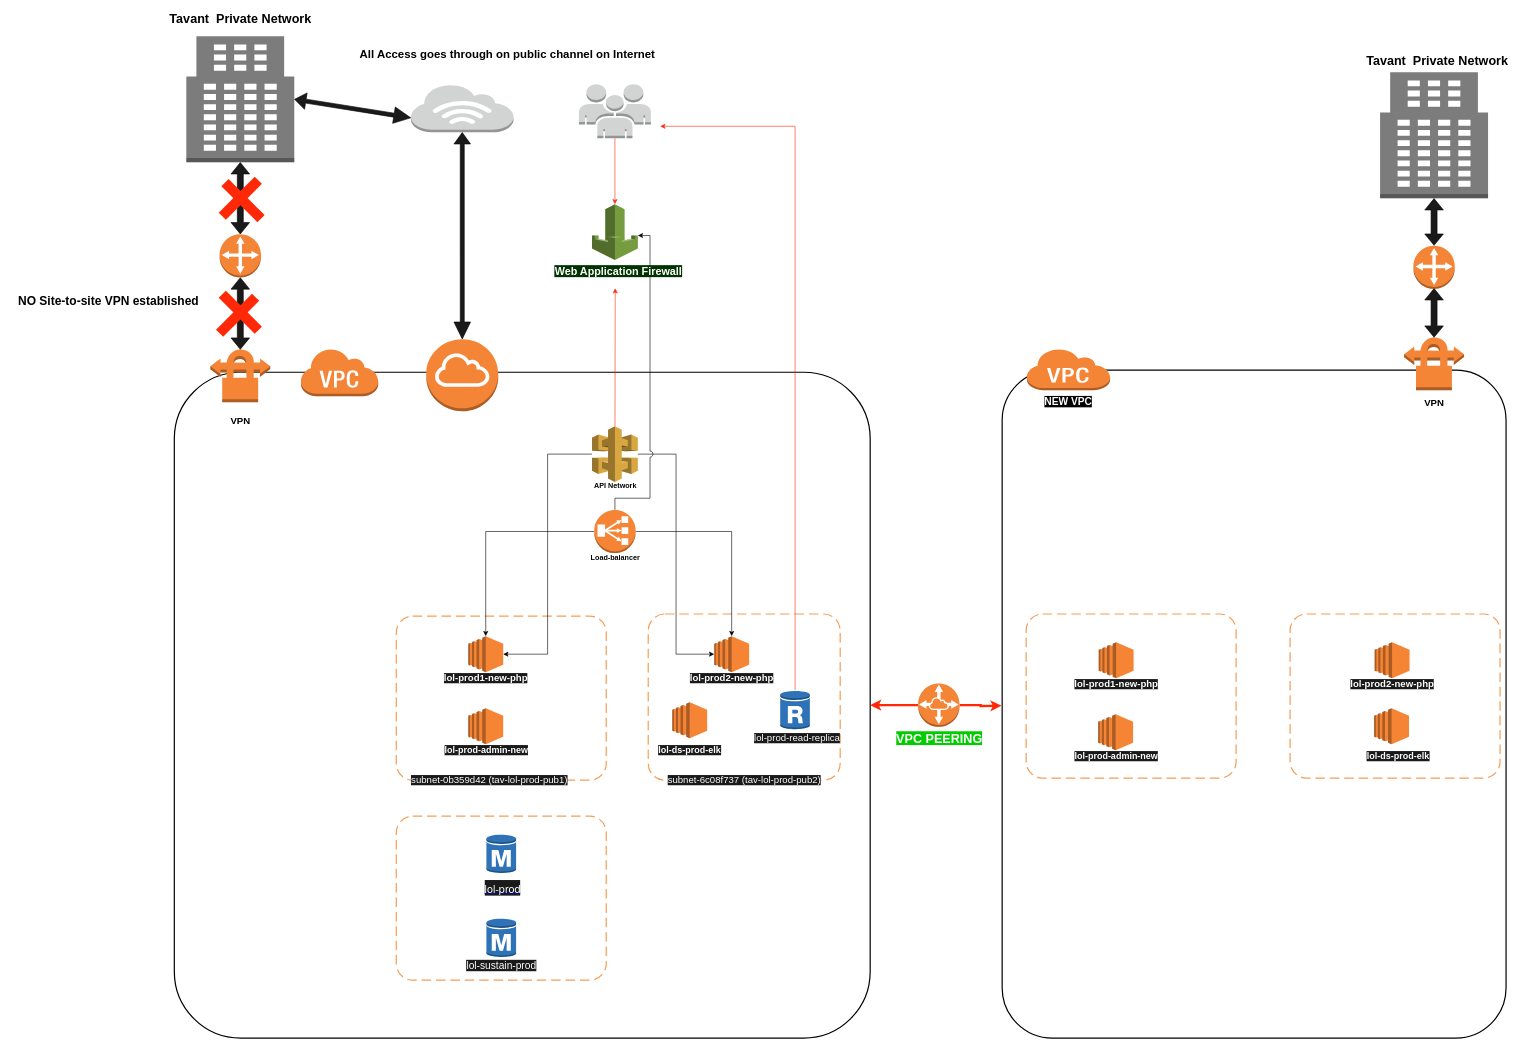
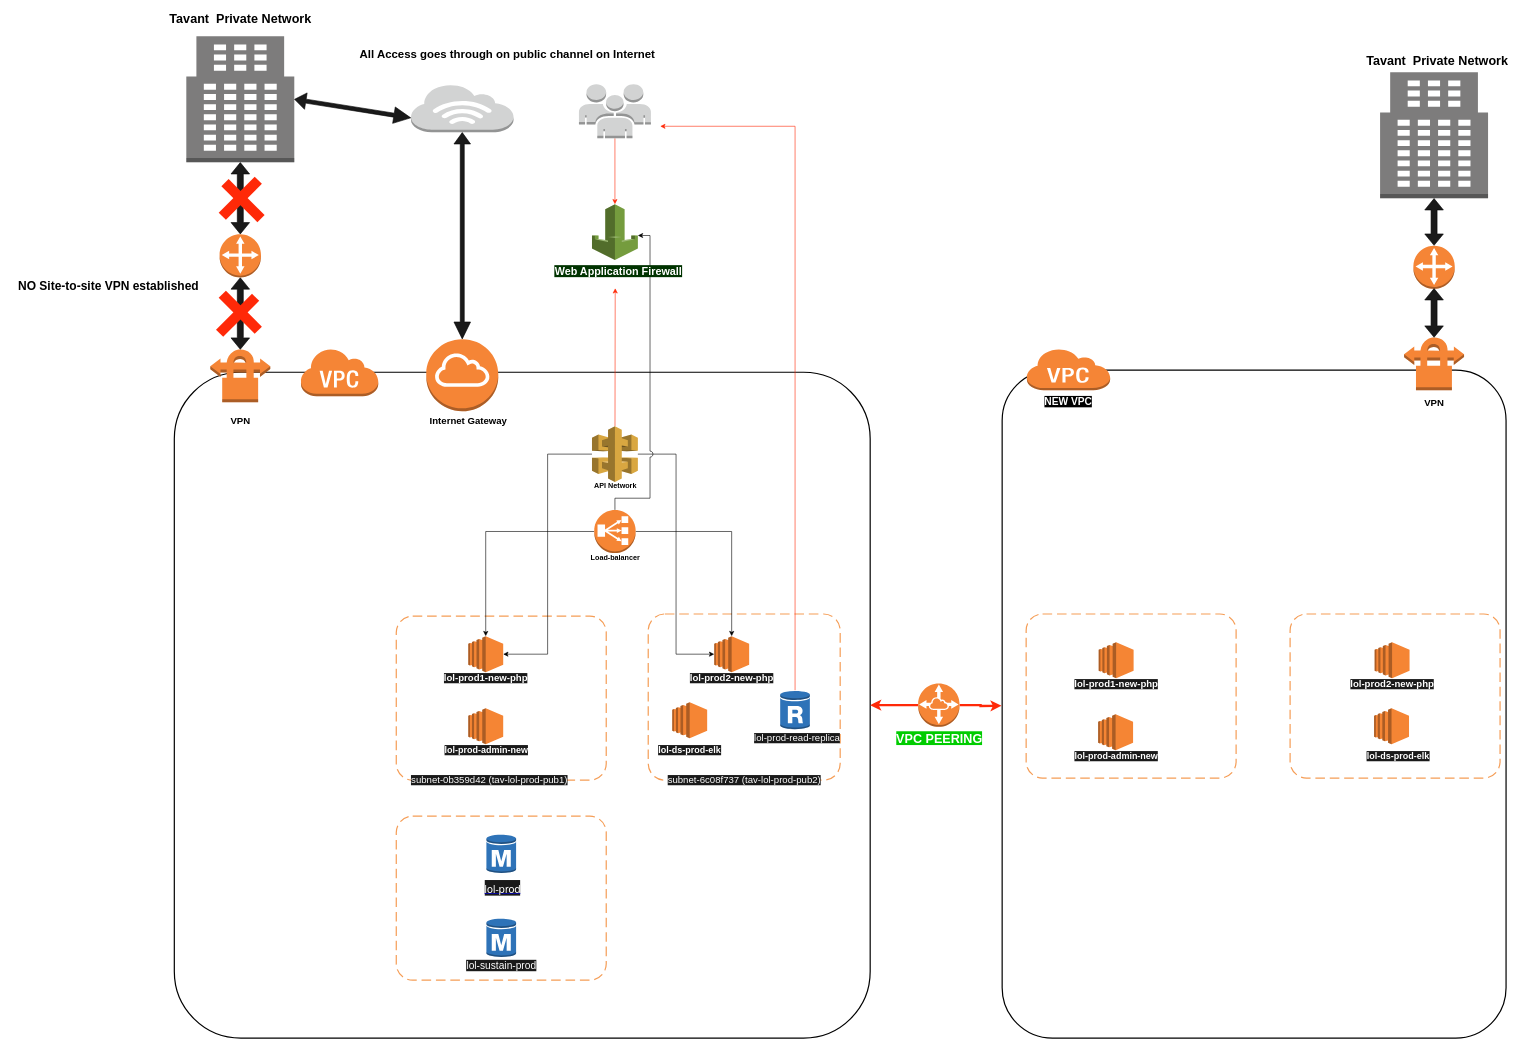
(108, 300) -> (108, 285)
none -> (468, 420)
